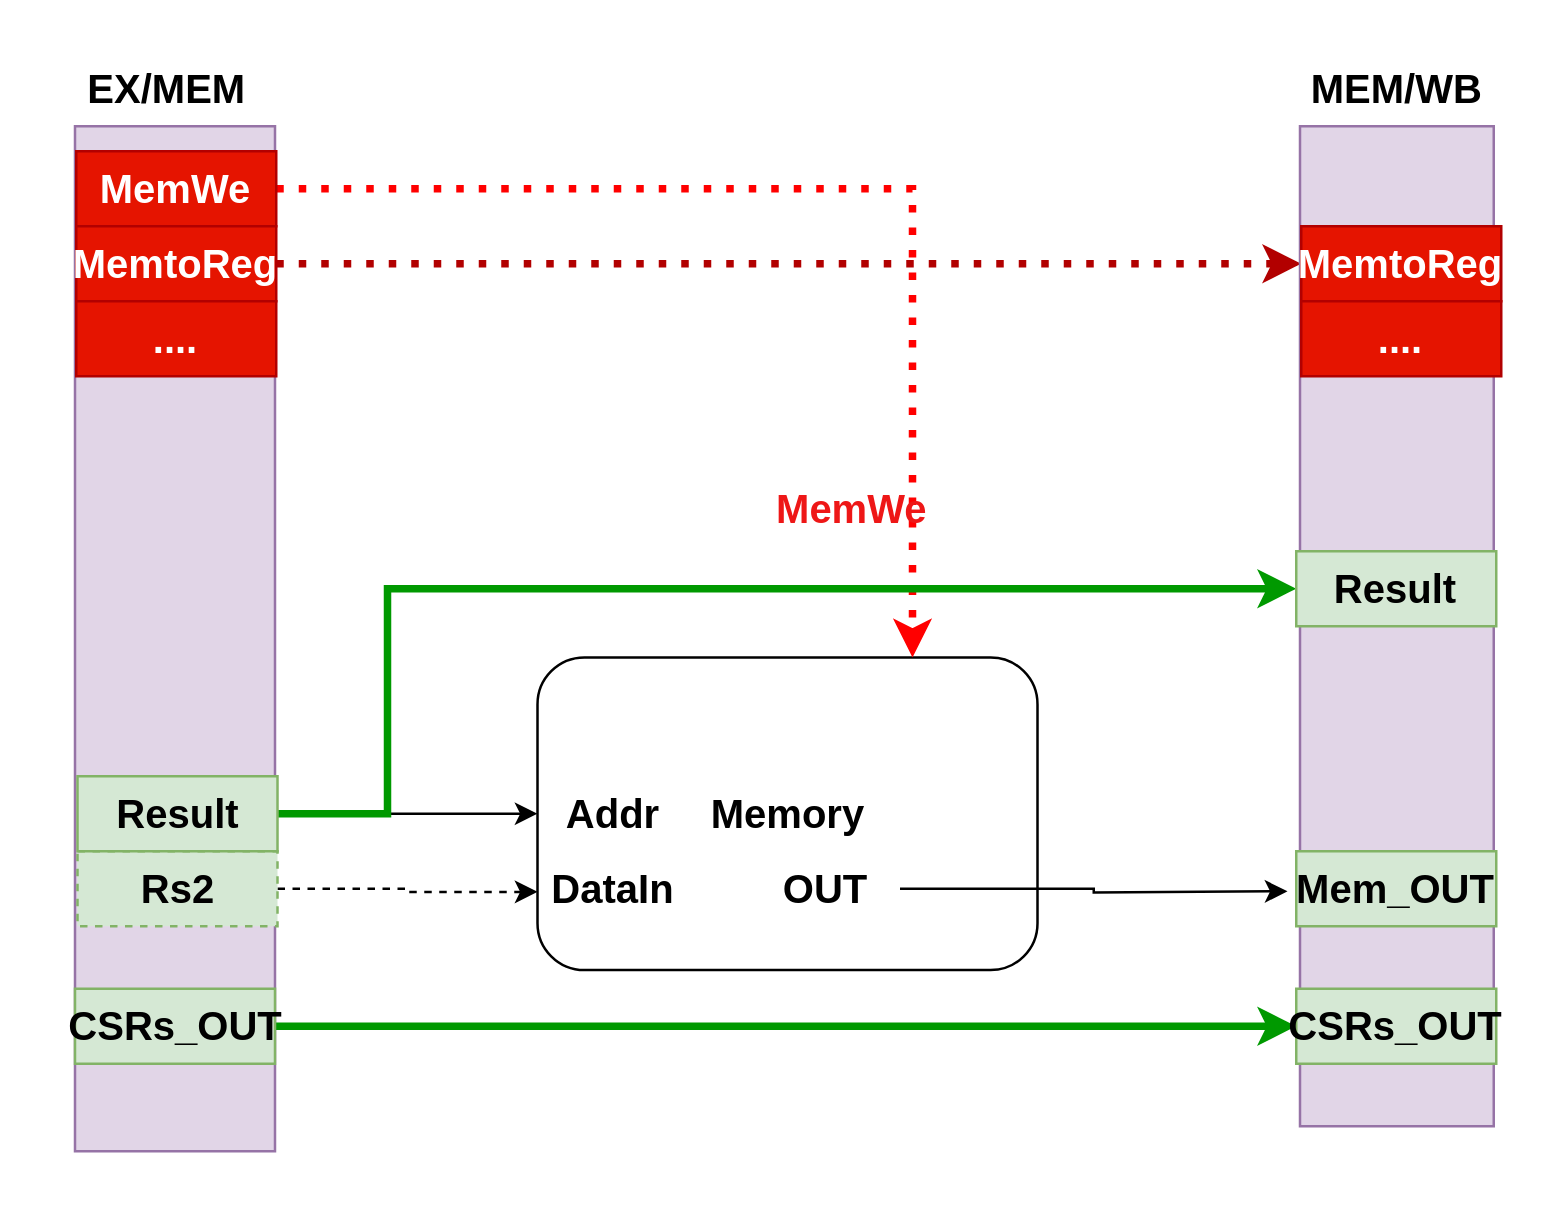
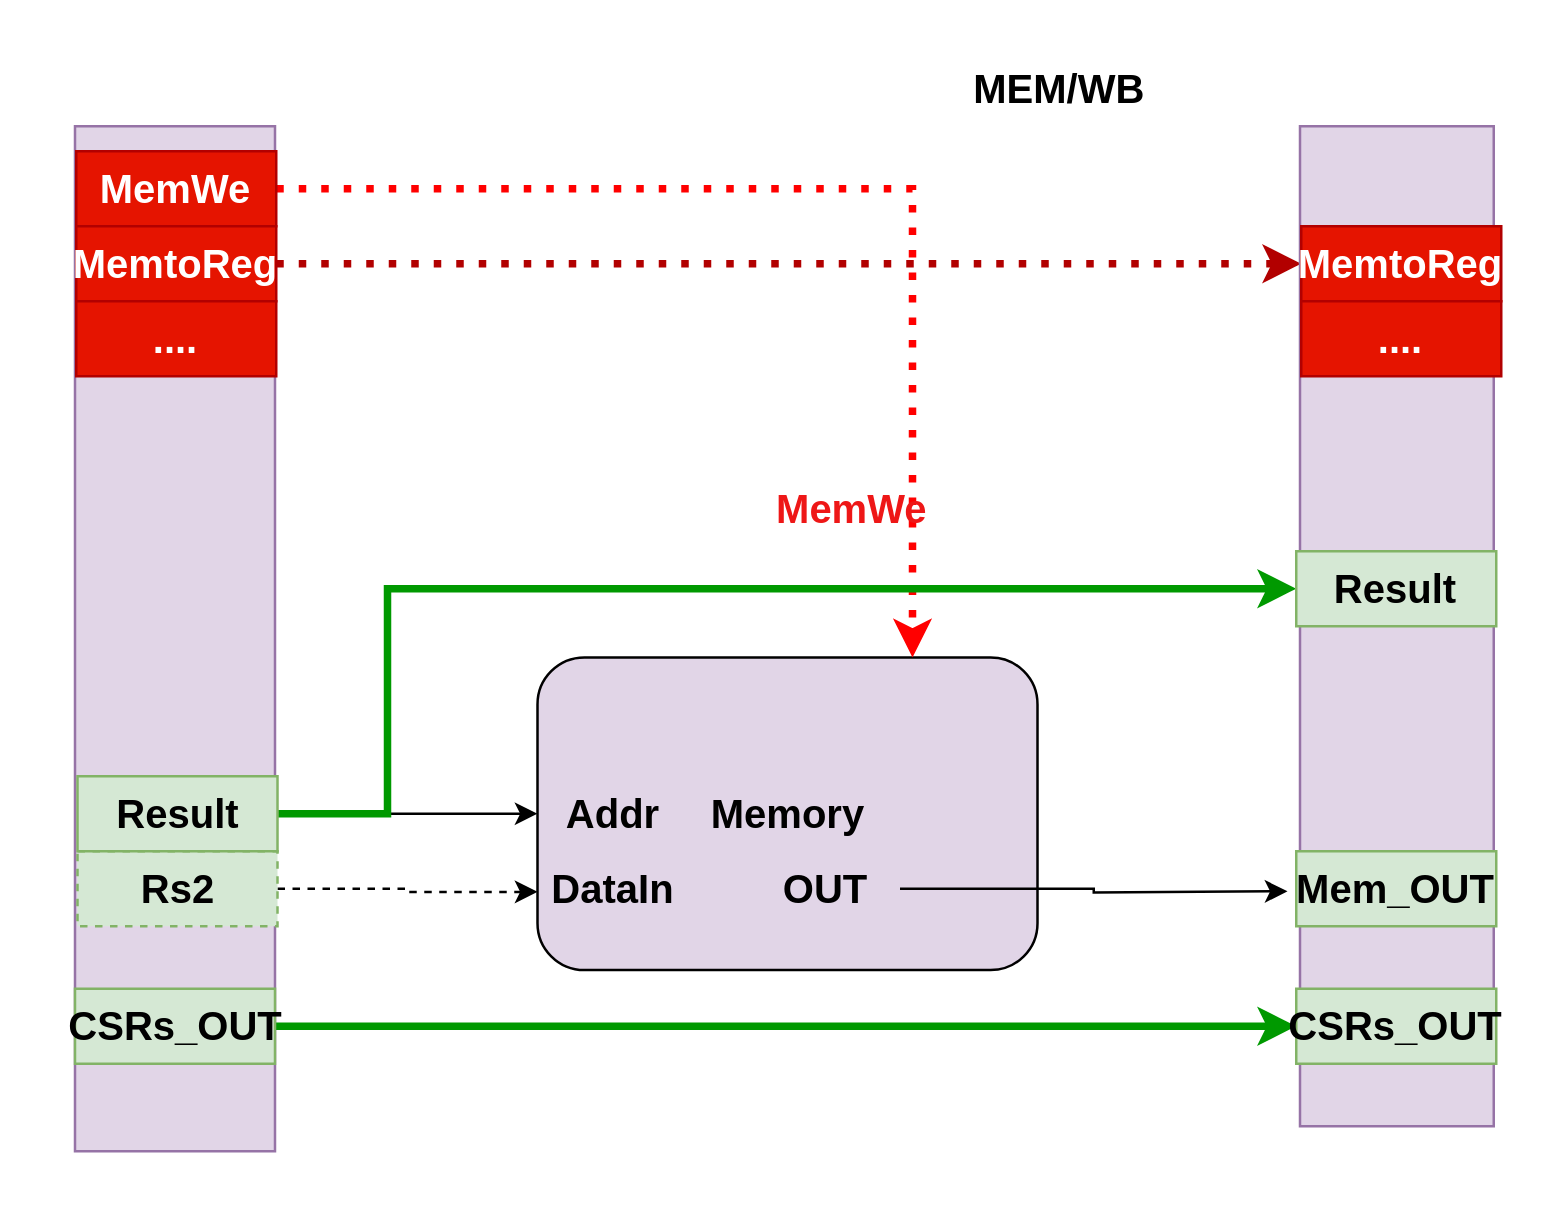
(165, 89) -> none
(1397, 89) -> (1059, 89)
(788, 814) -> (788, 814)
